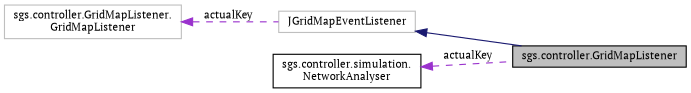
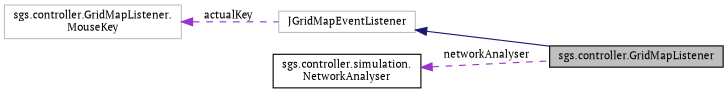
(93, 22) -> (93, 22)
(467, 56) -> (485, 55)
